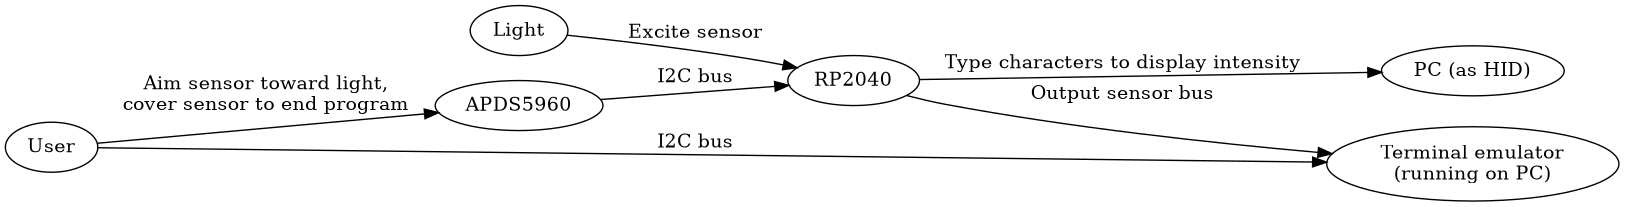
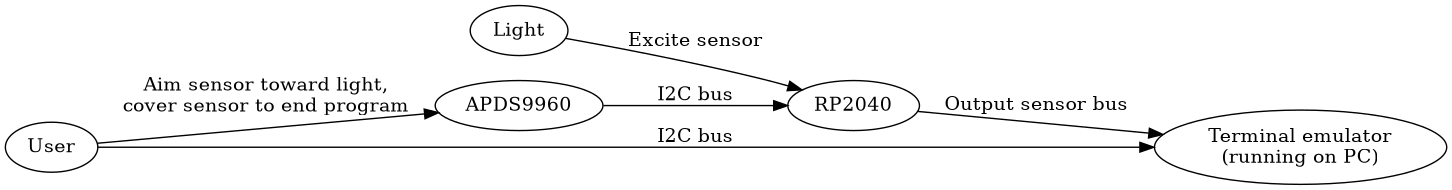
(1473, 71) -> none
(519, 106) -> (519, 106)
